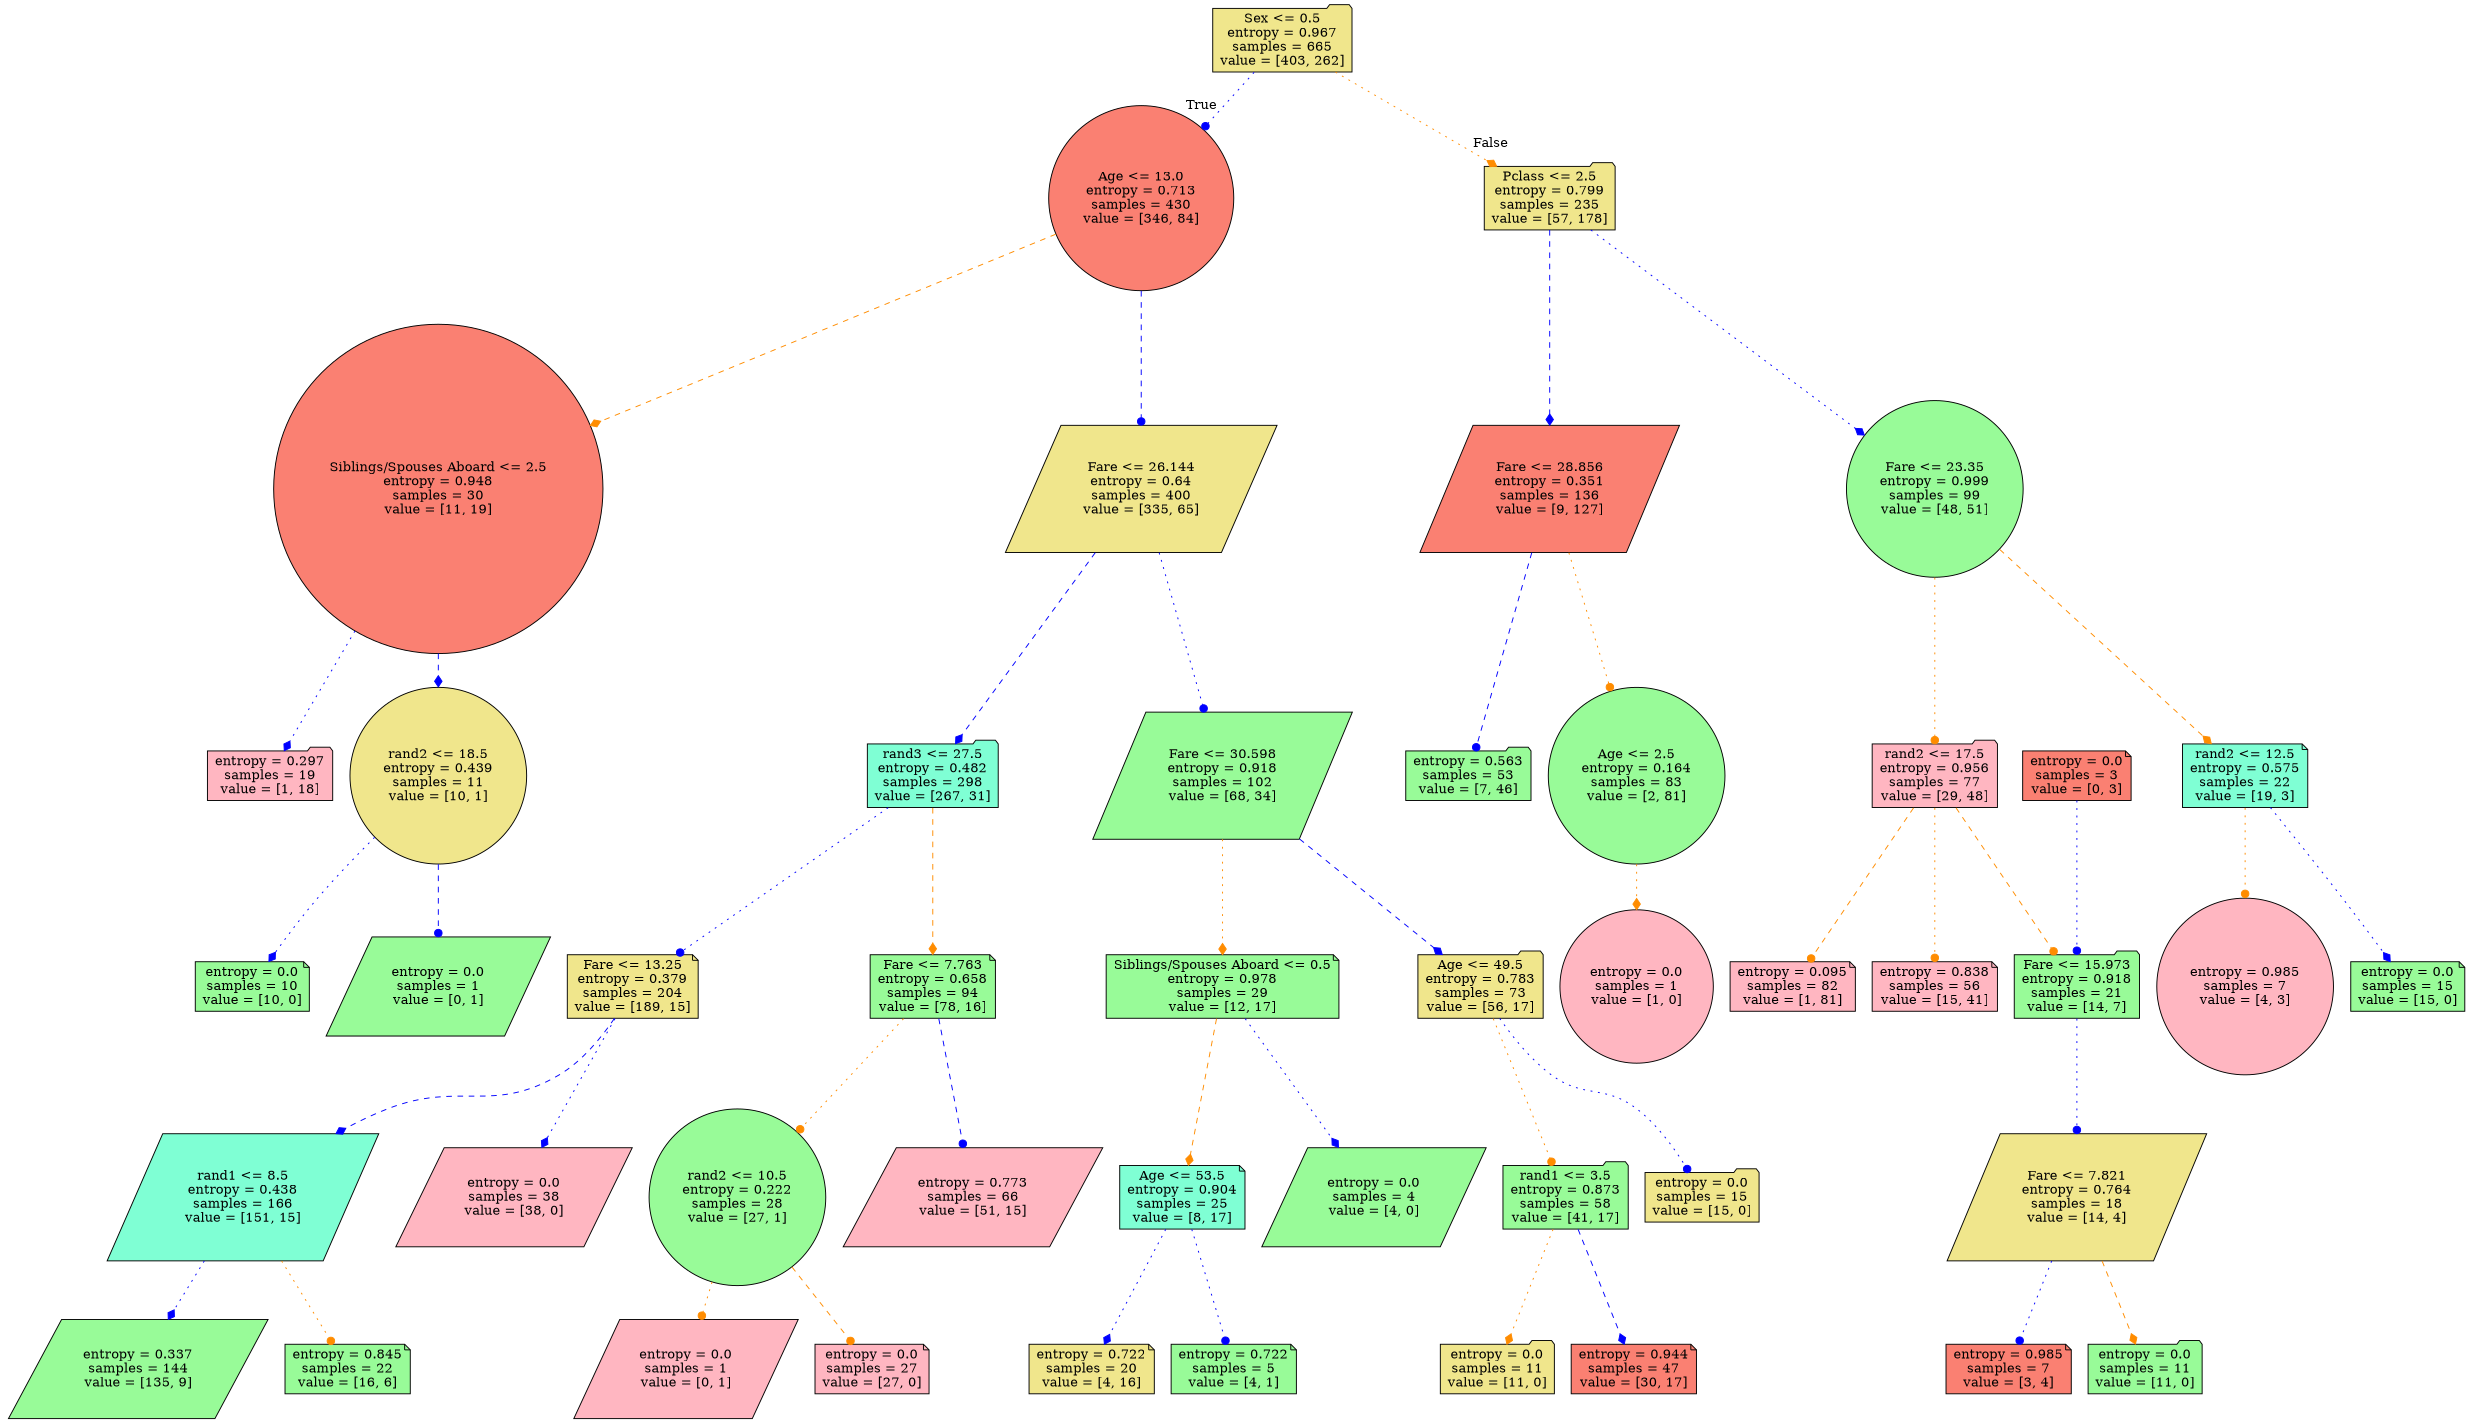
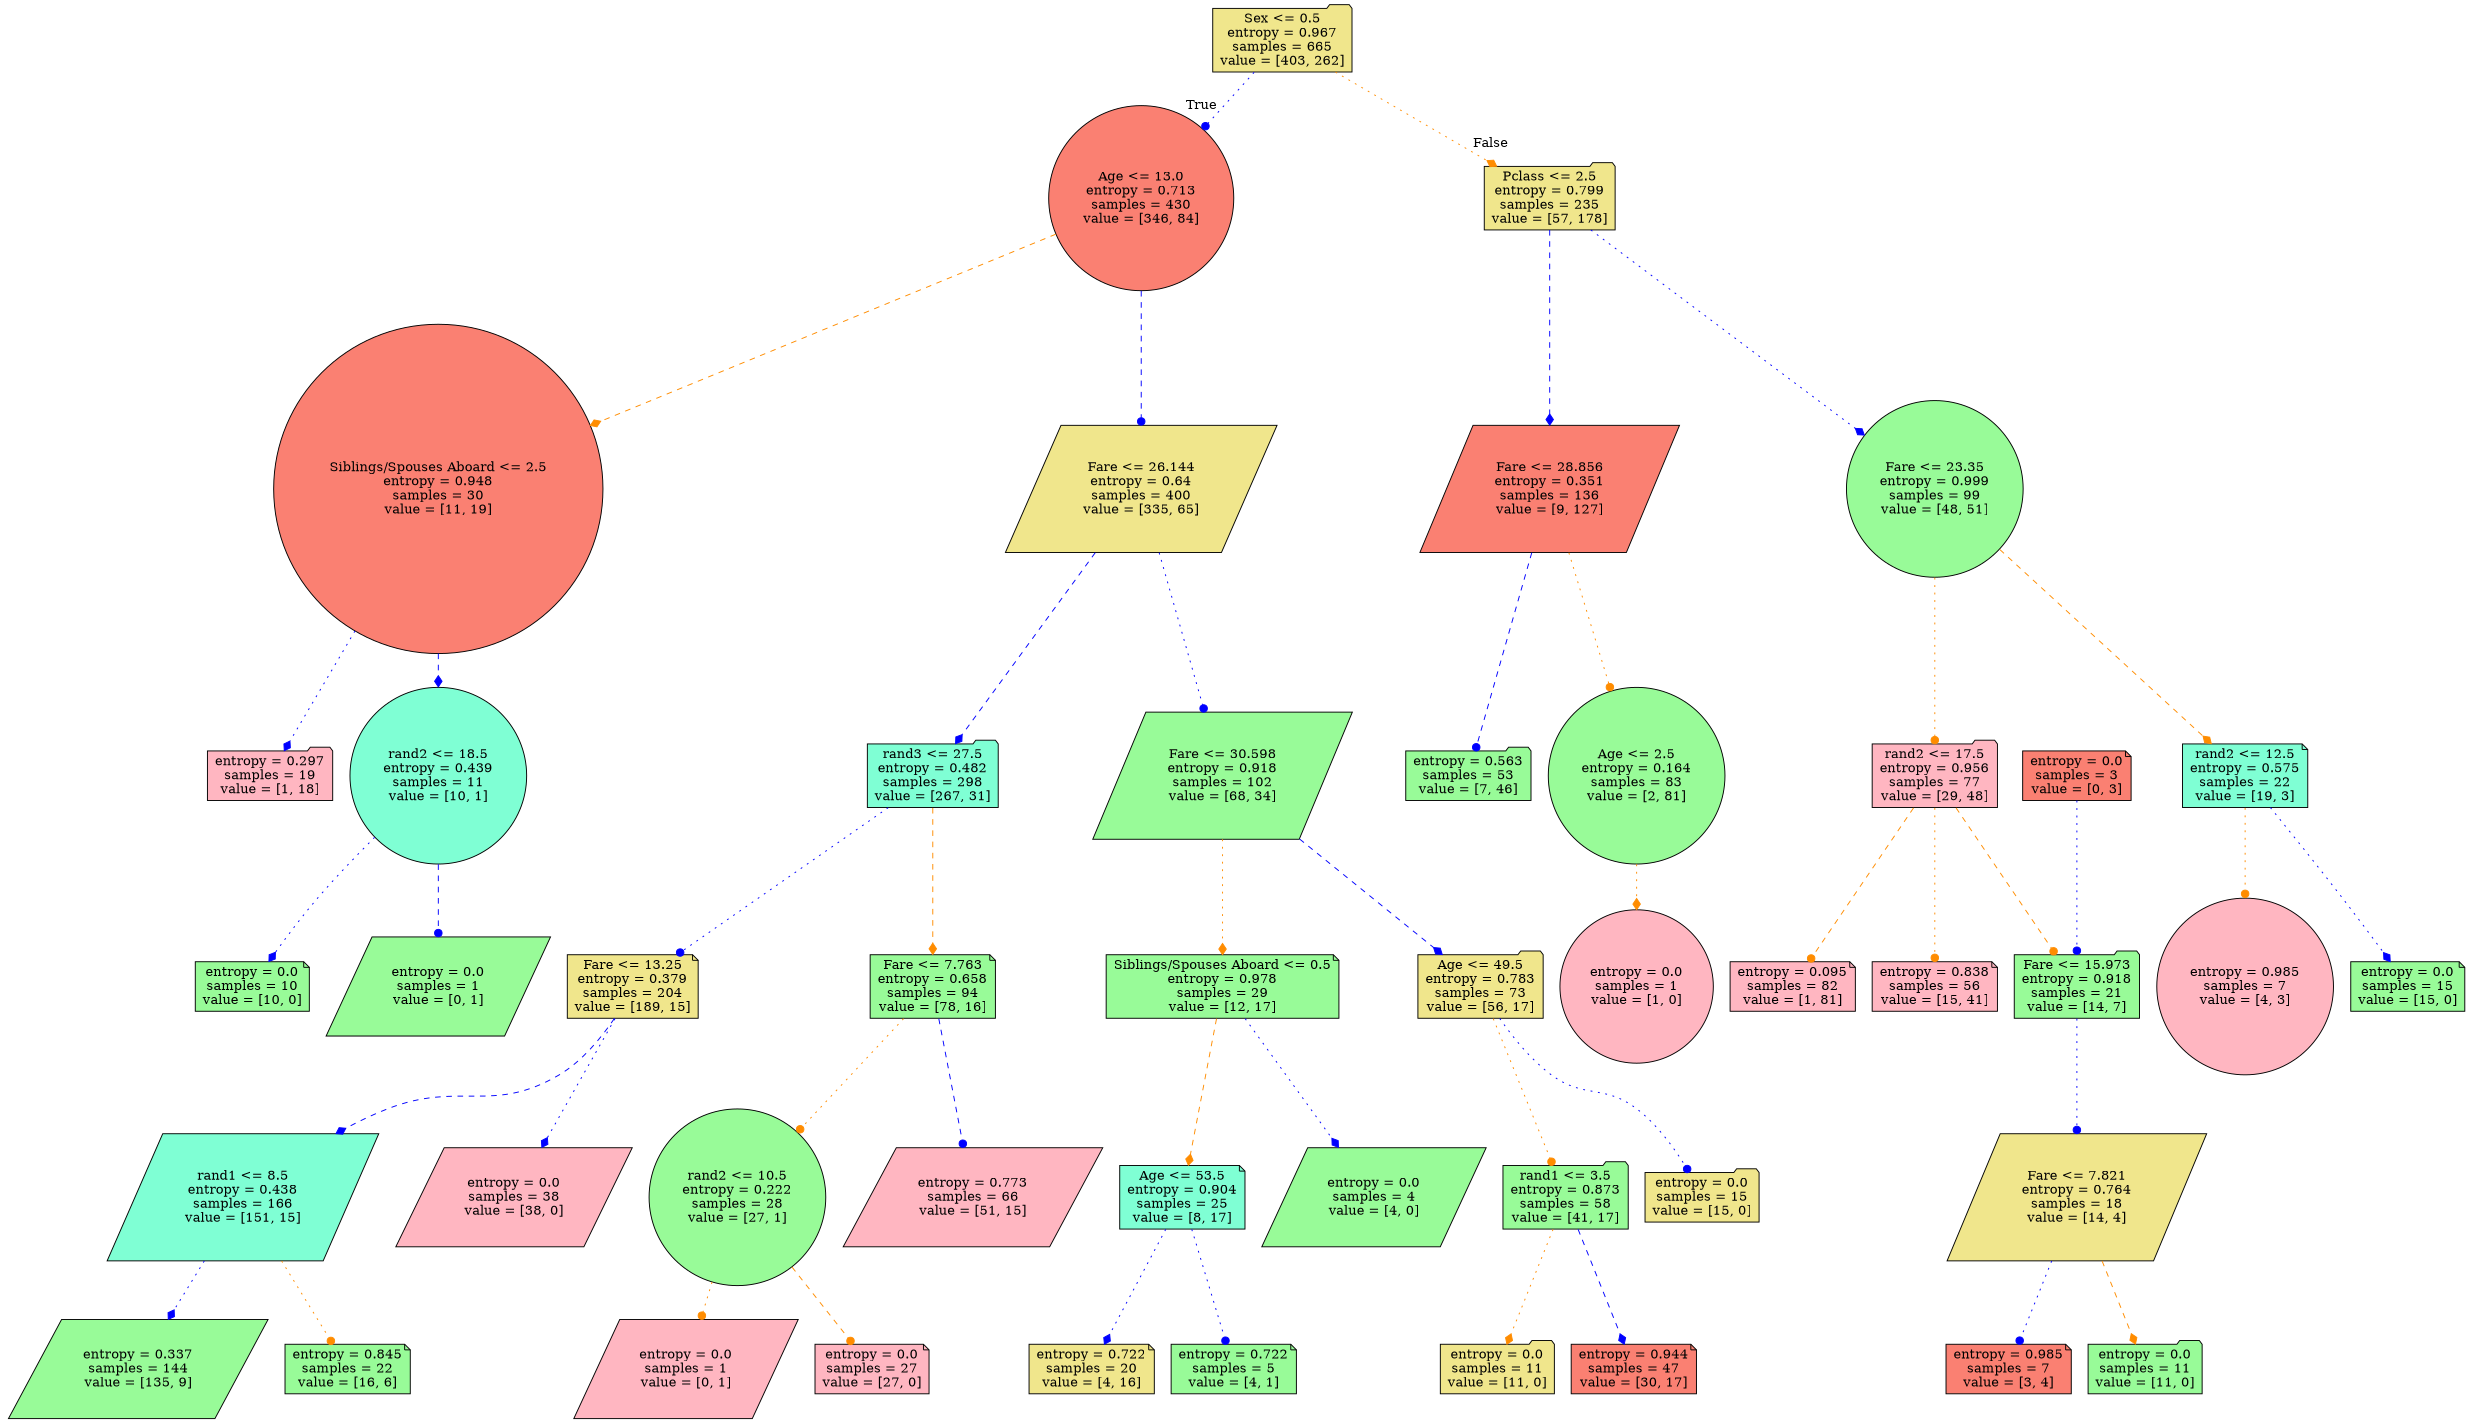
(438, 776) -> (438, 776)
